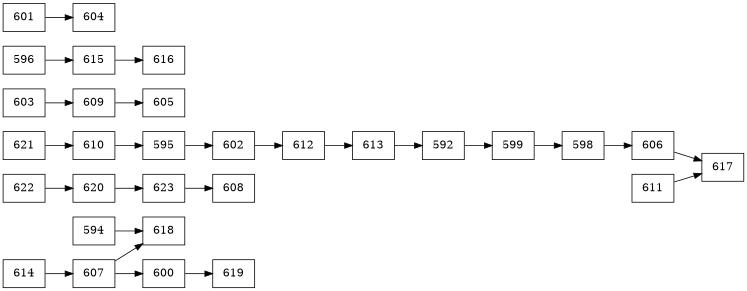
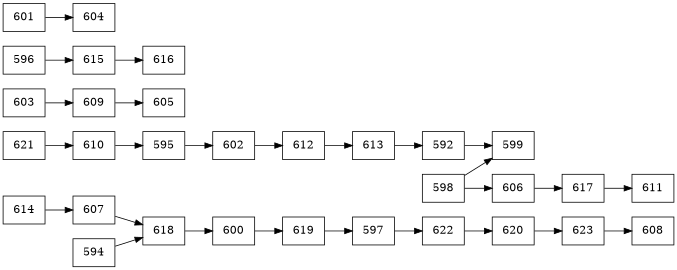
(544, 146) -> (475, 169)
(684, 179) -> (614, 188)
none -> (373, 231)
(125, 274) -> (195, 231)
